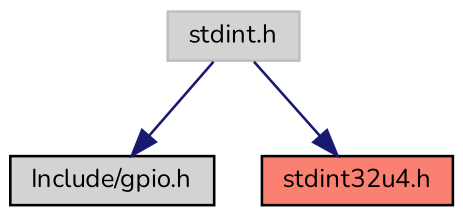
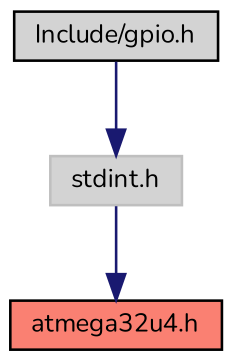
(181, 99) -> (116, 95)
(357, 181) -> (116, 325)
